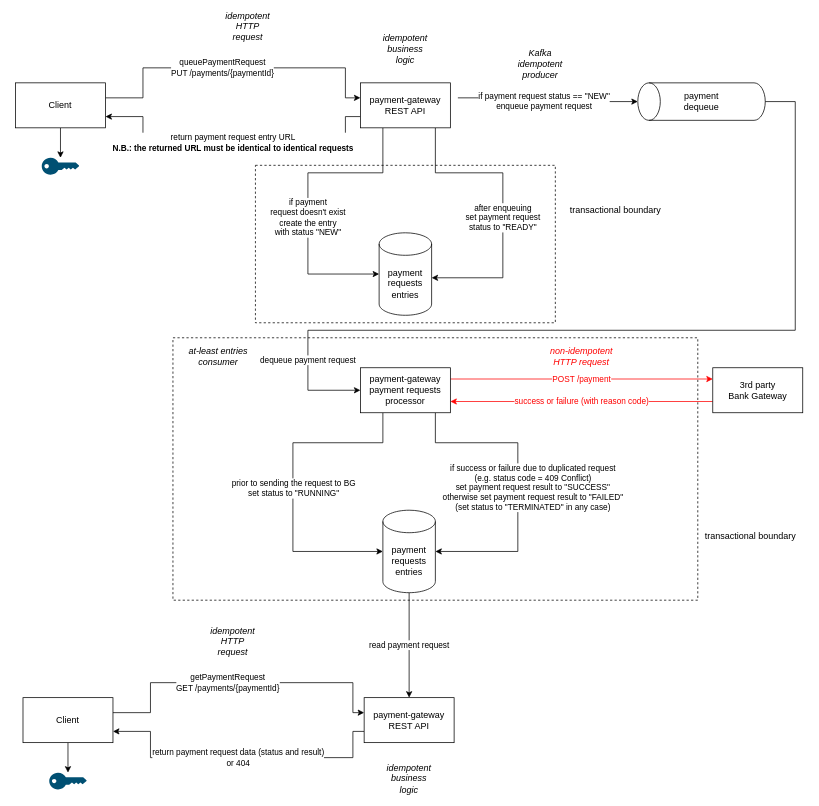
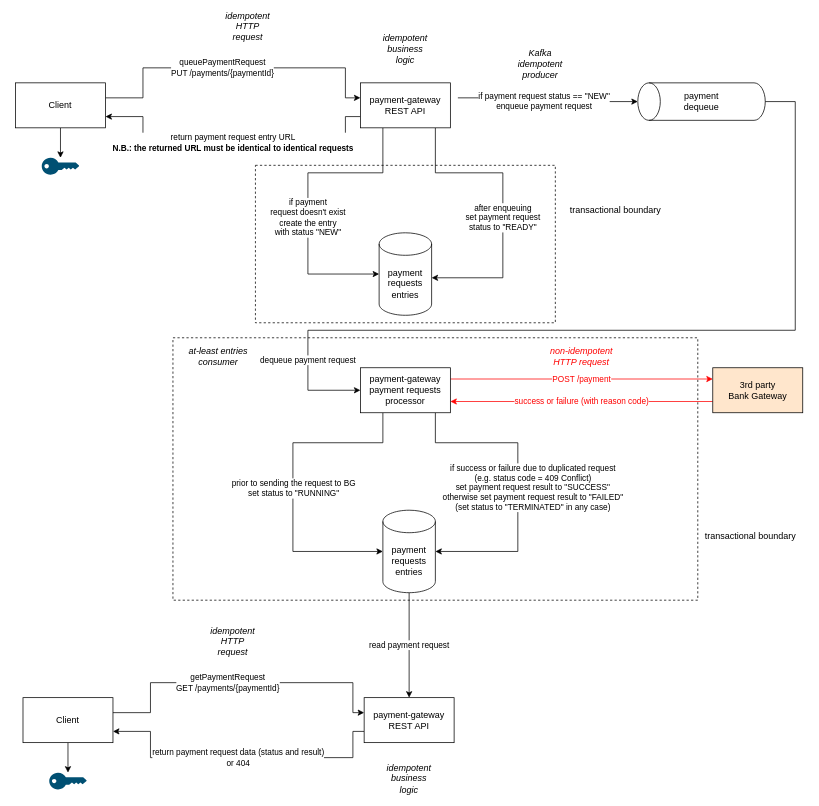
(758, 390) -> (758, 390)
